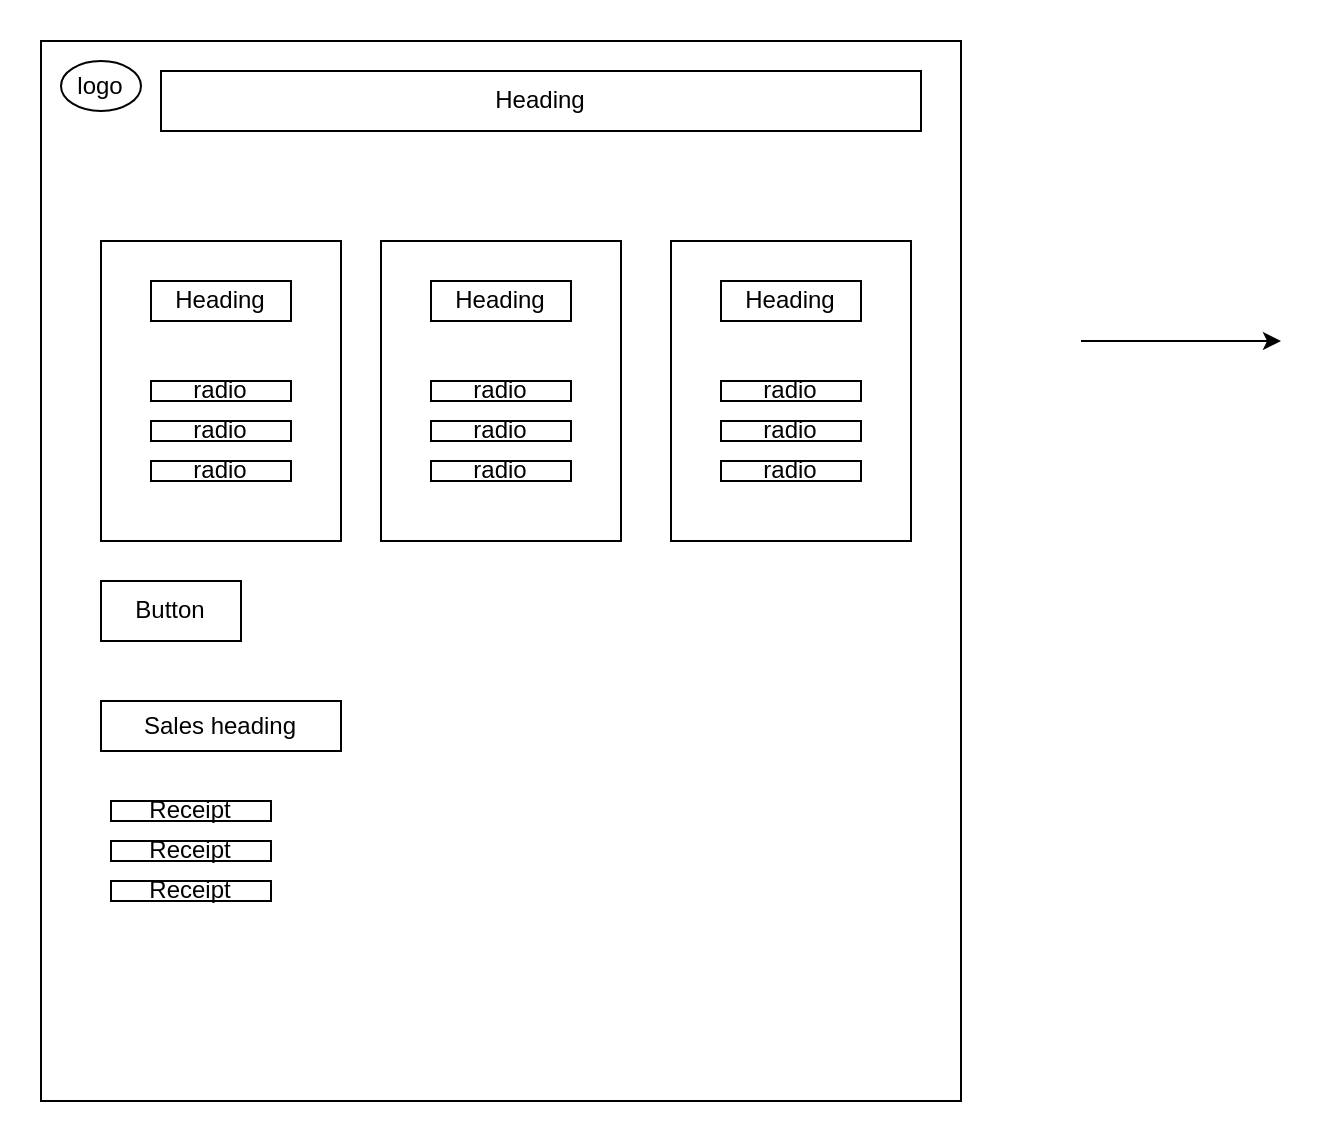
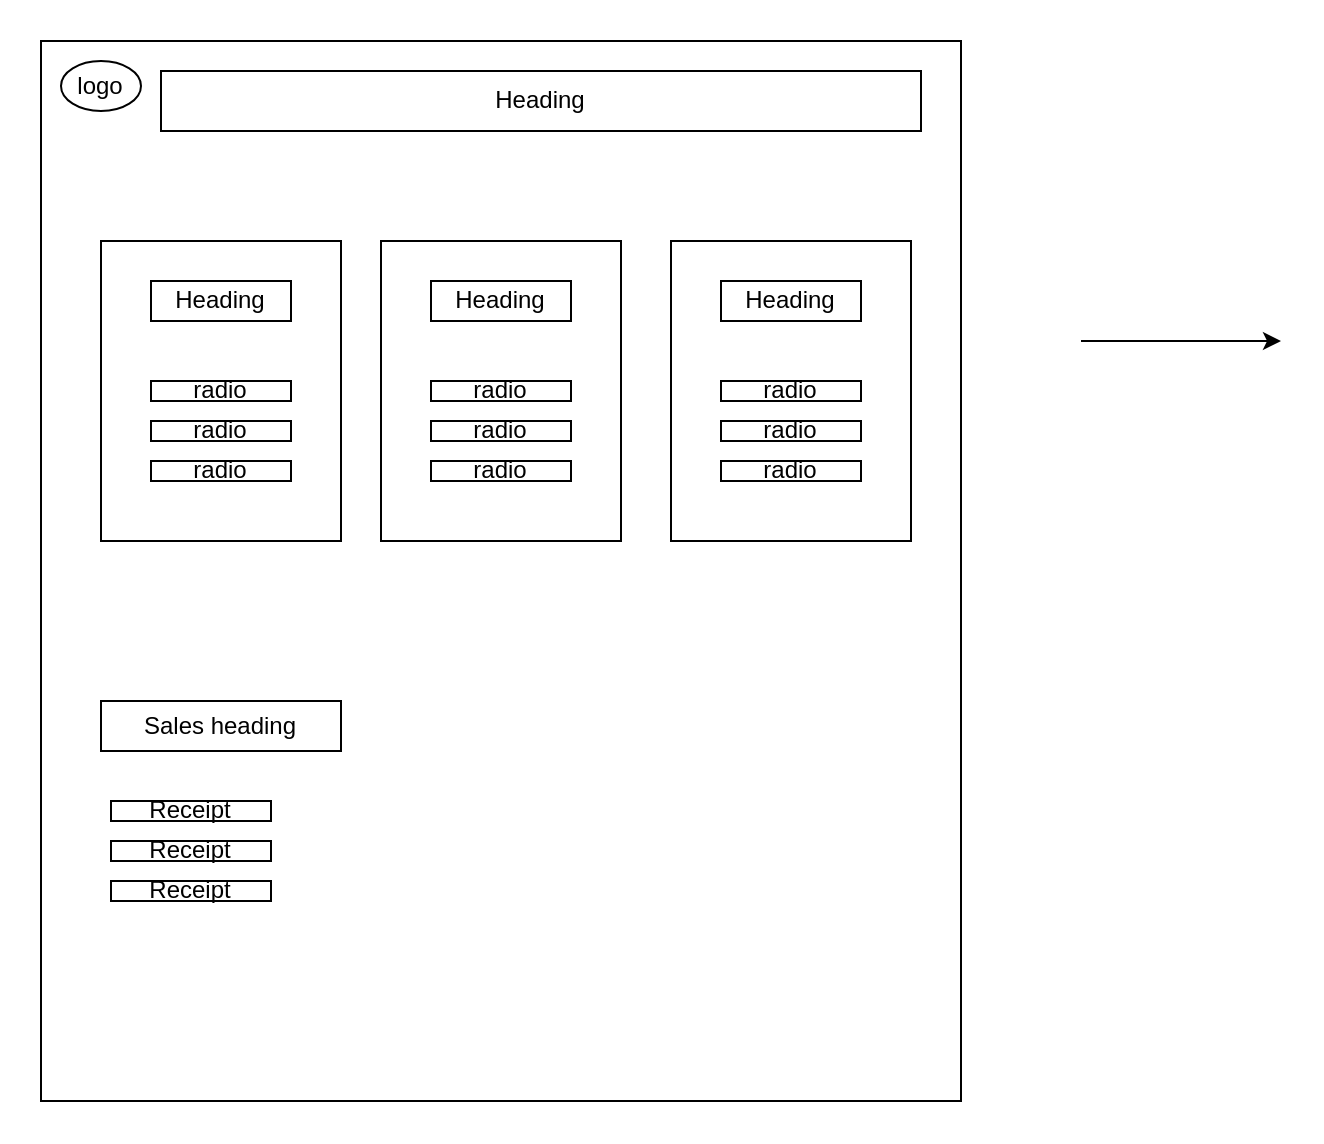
(171, 611) -> none
